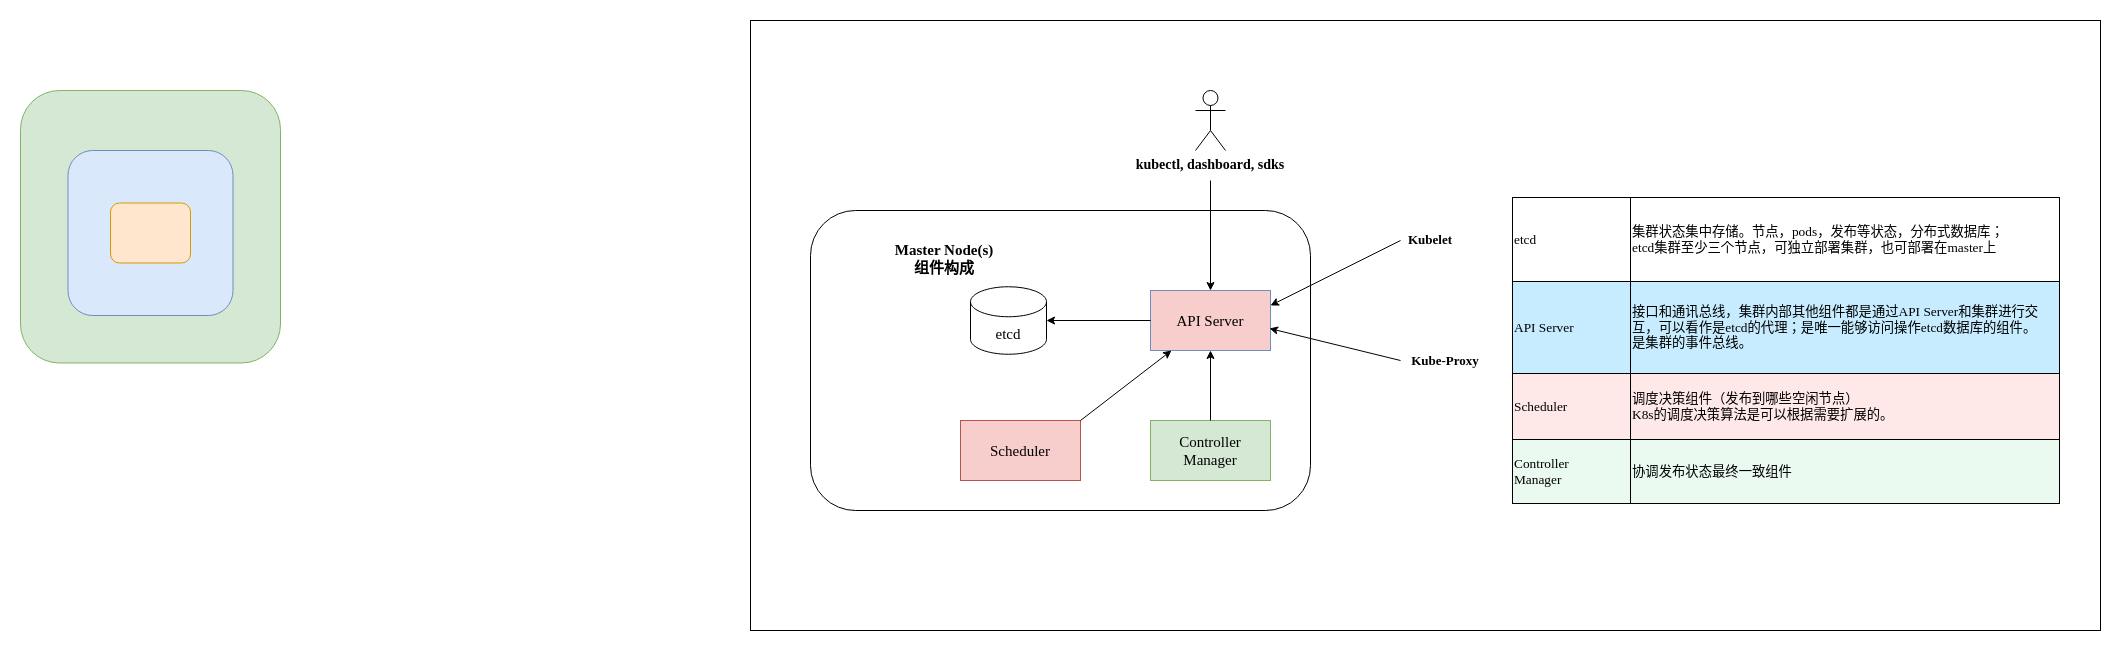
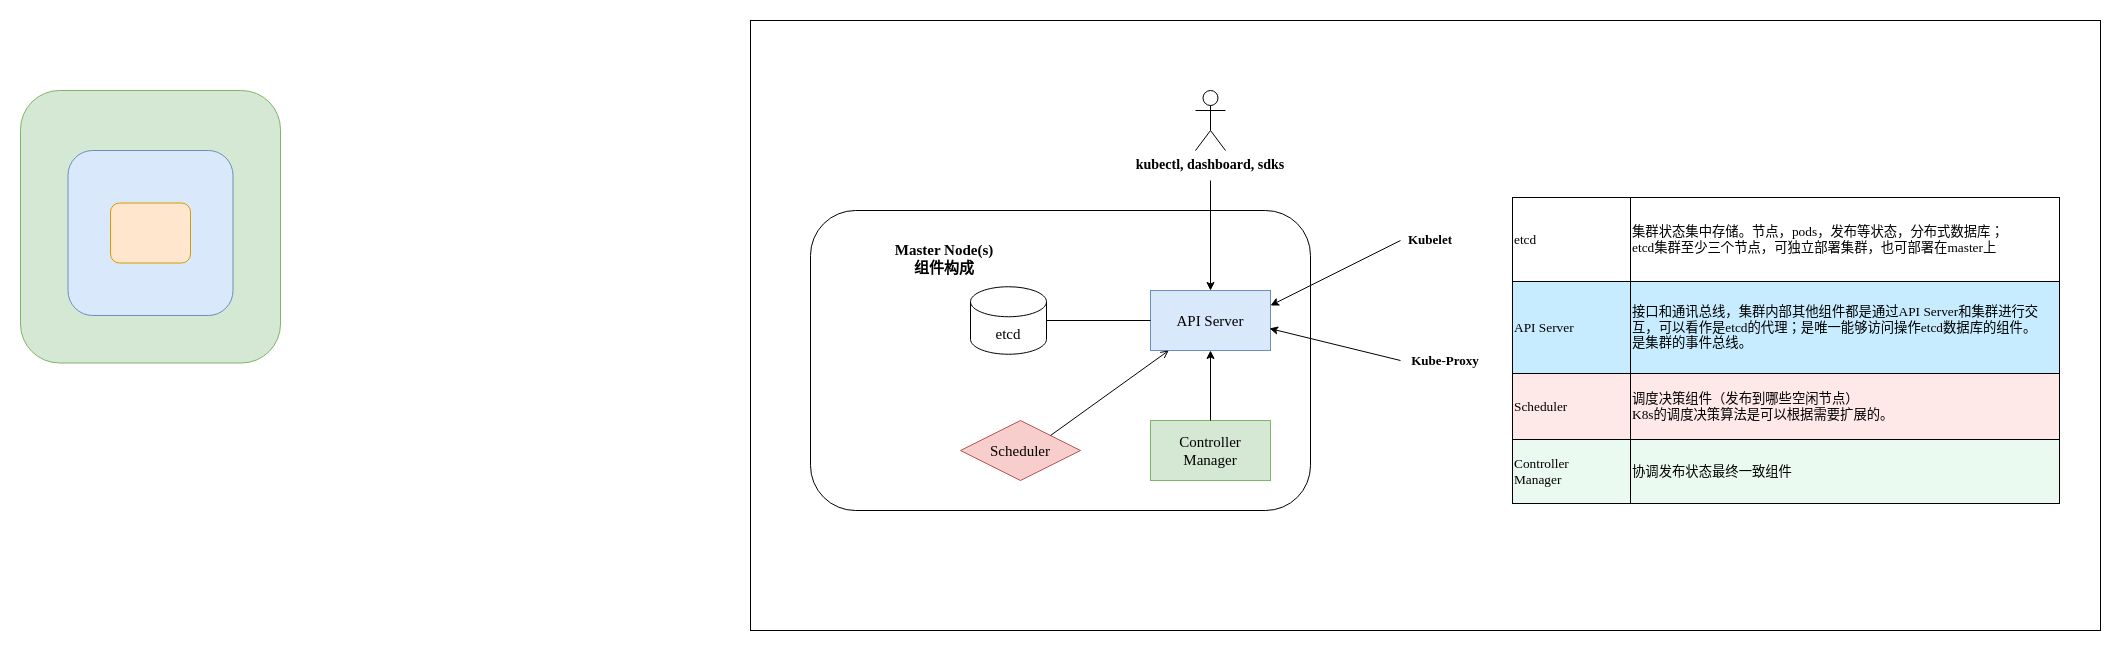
(1054, 321) -> (1052, 321)
(1211, 321) -> (1211, 321)
(1123, 387) -> (1108, 394)
(1021, 451) -> (1021, 451)
